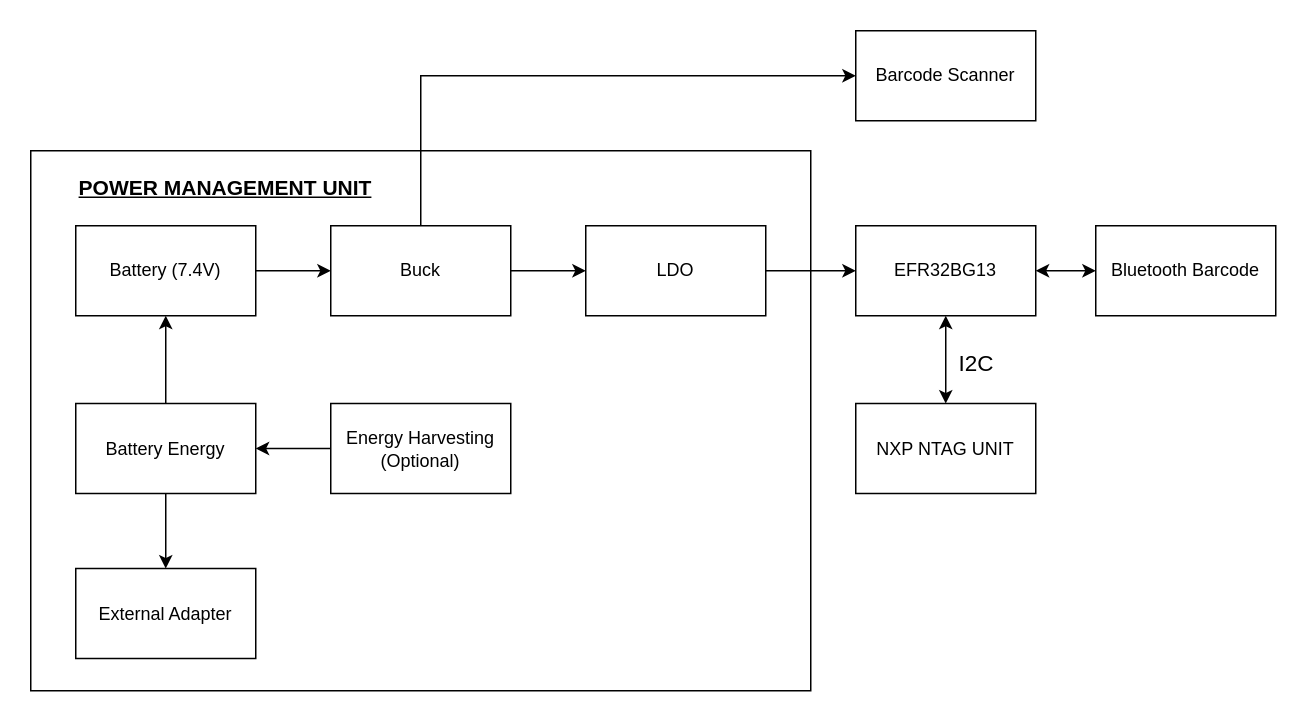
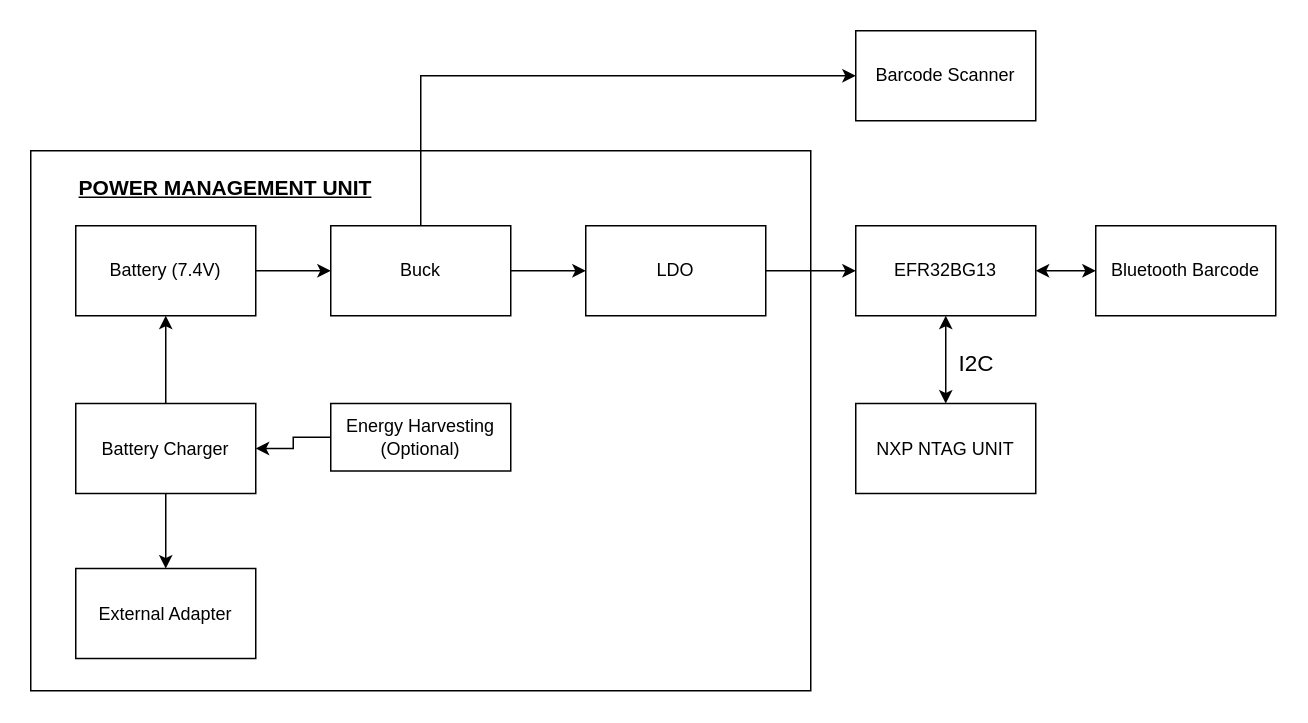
(166, 449) -> (166, 449)
(421, 449) -> (421, 437)
